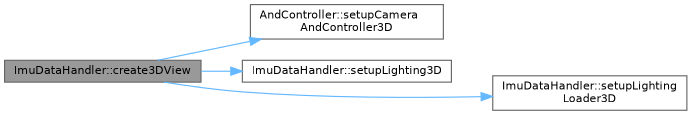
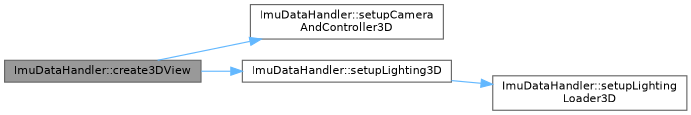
(347, 22) -> (347, 22)
(322, 96) -> (466, 82)
